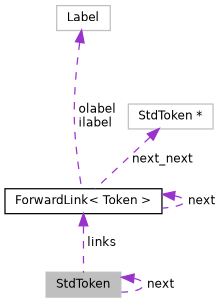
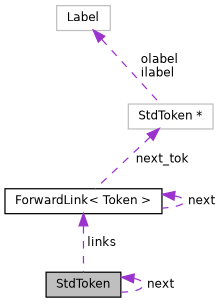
(74, 116) -> (131, 72)
(161, 159) -> (161, 159)
(83, 285) -> (83, 285)
